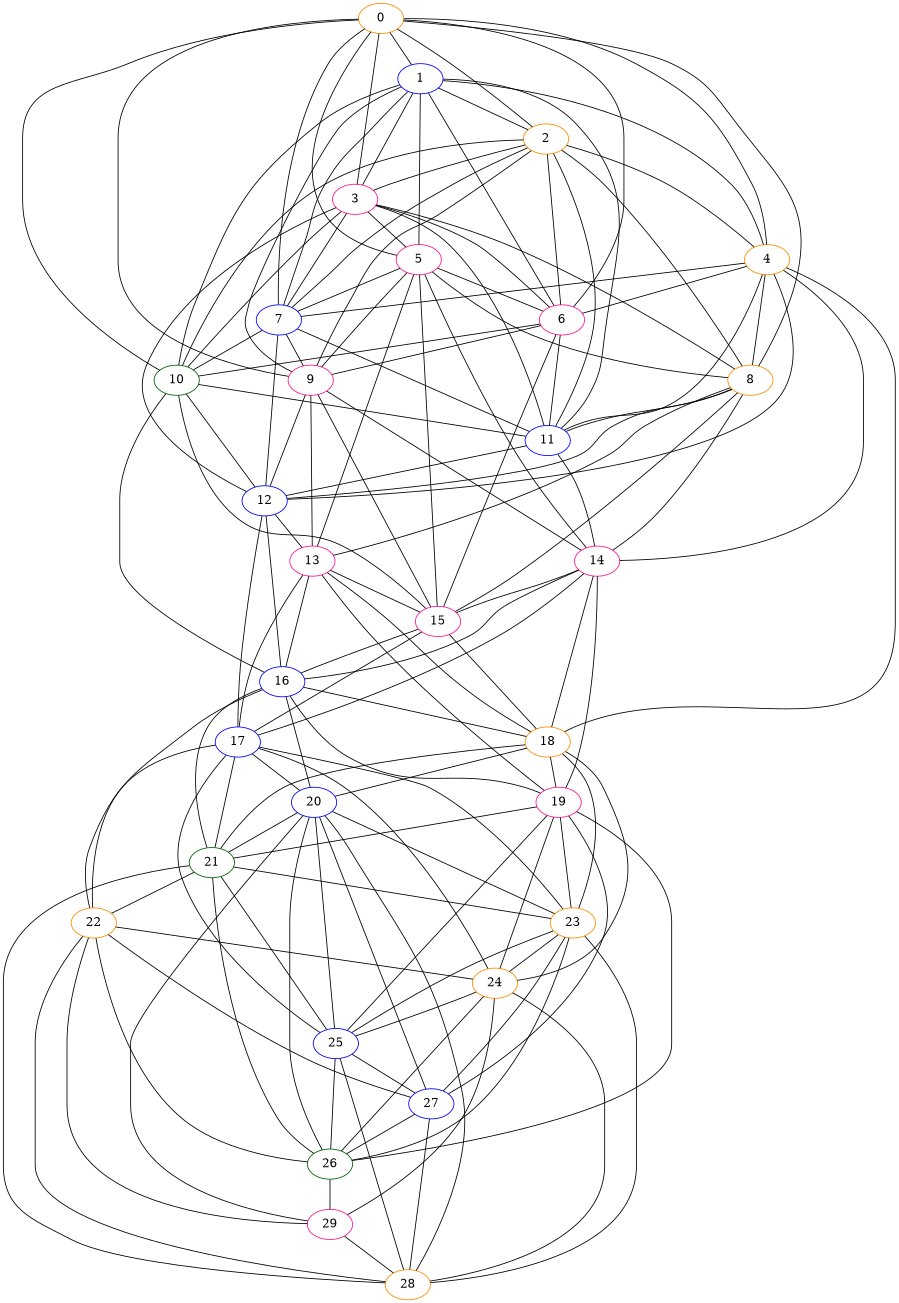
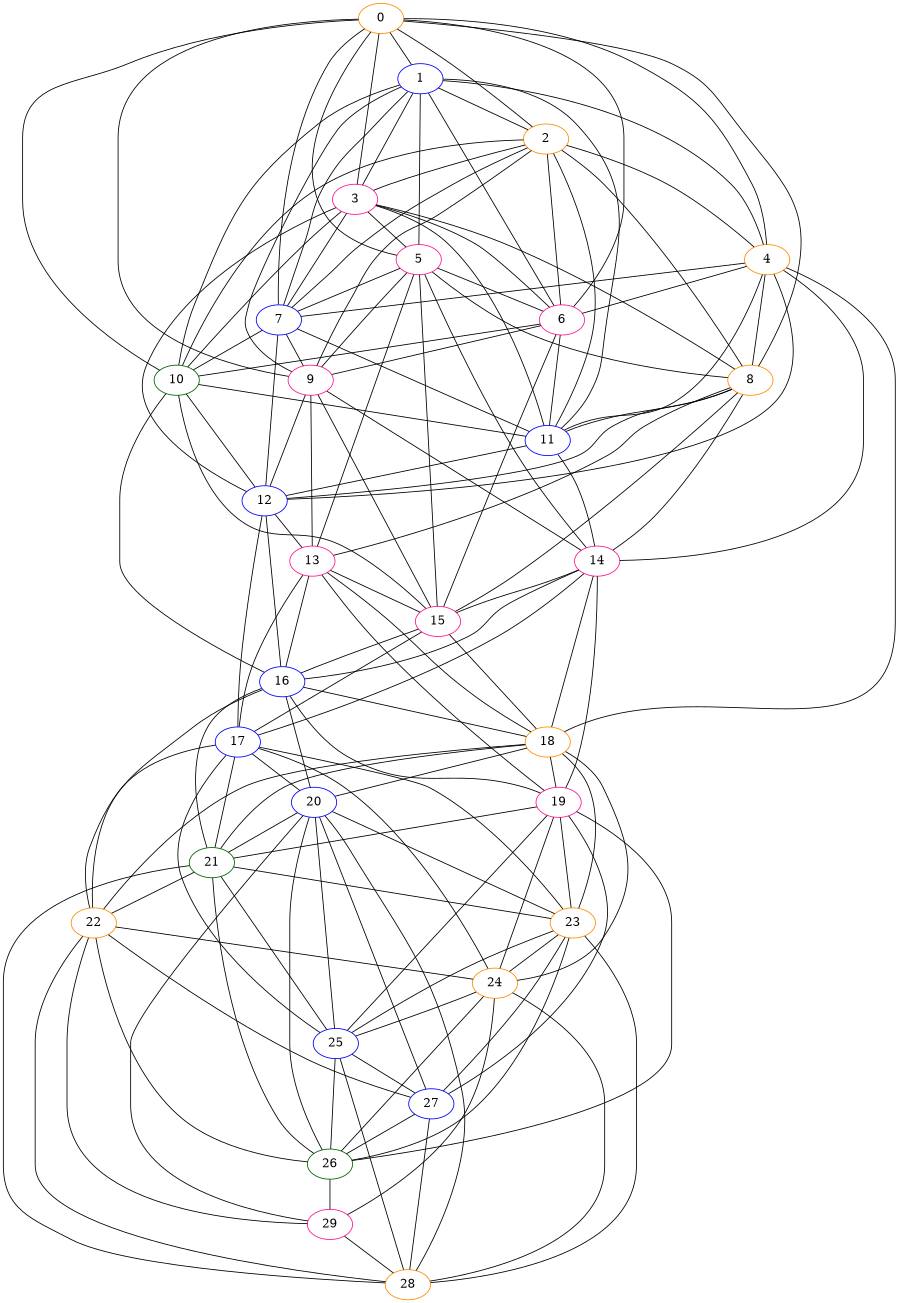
none -> (291, 773)
